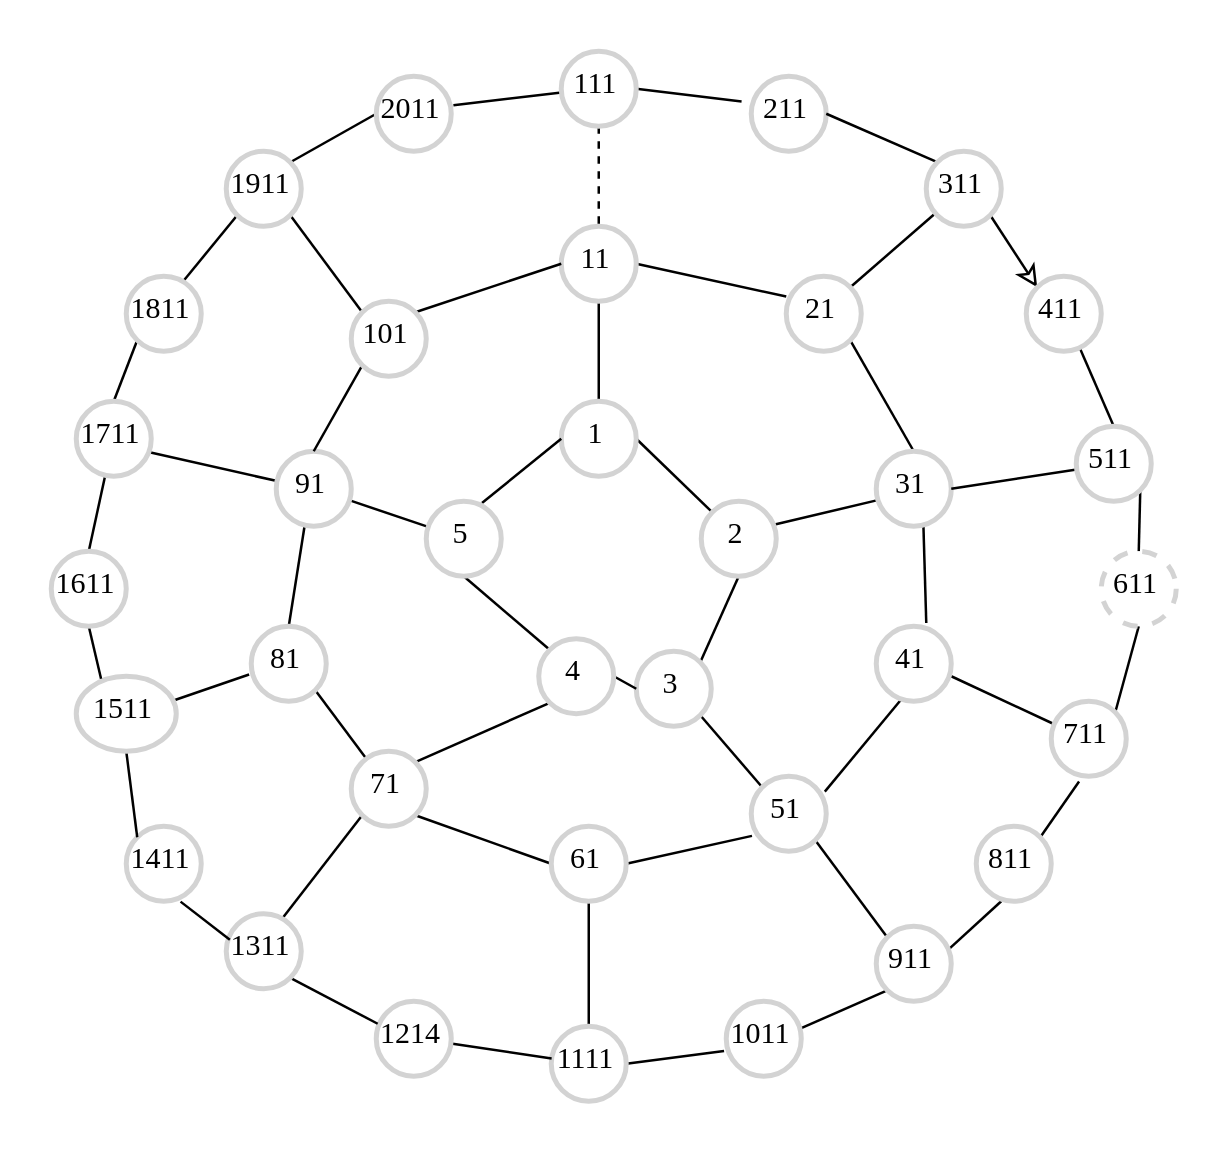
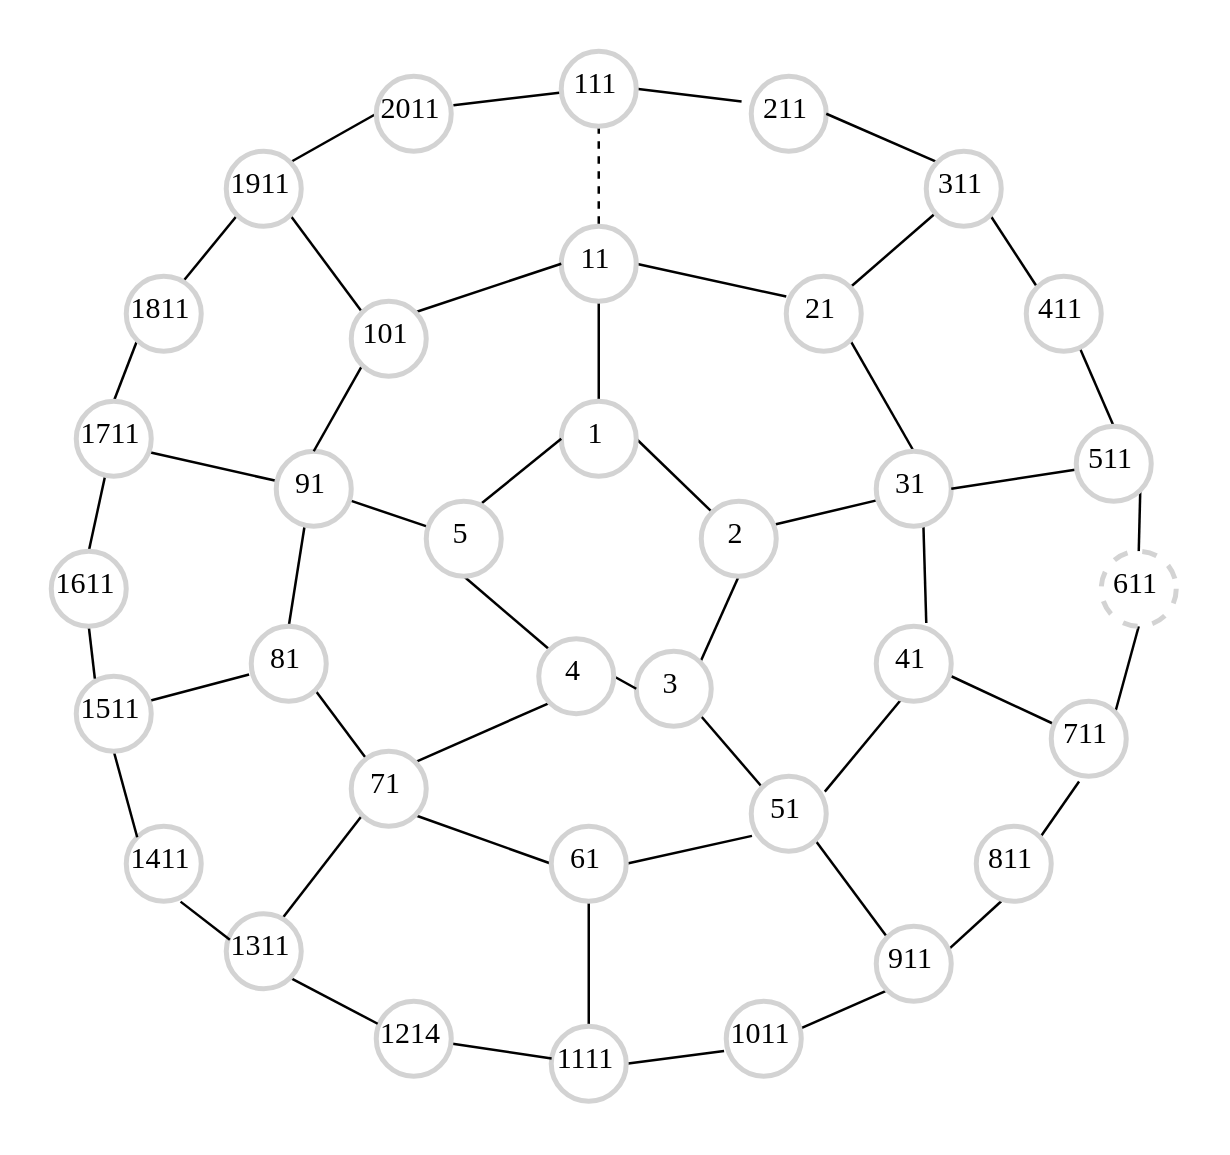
(1027, 272) -> (1031, 277)
(126, 714) -> (114, 714)
